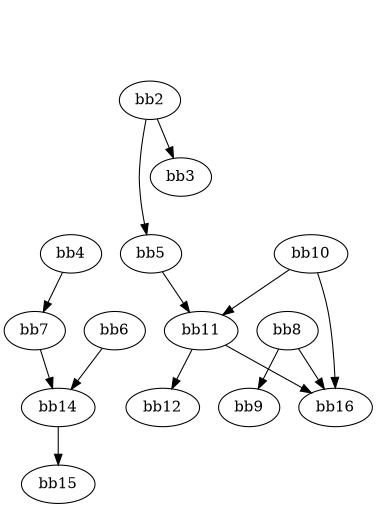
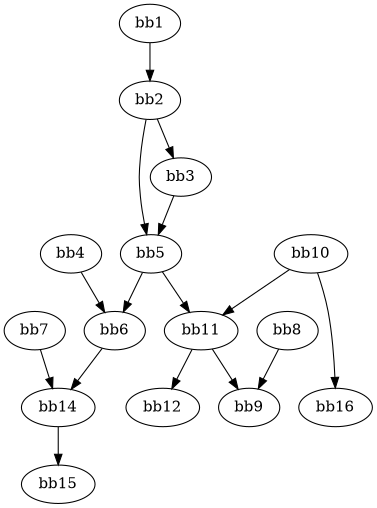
none -> (150, 23)
none -> (168, 210)
(55, 287) -> (90, 288)
none -> (135, 287)
(309, 364) -> none
(262, 365) -> (222, 365)
